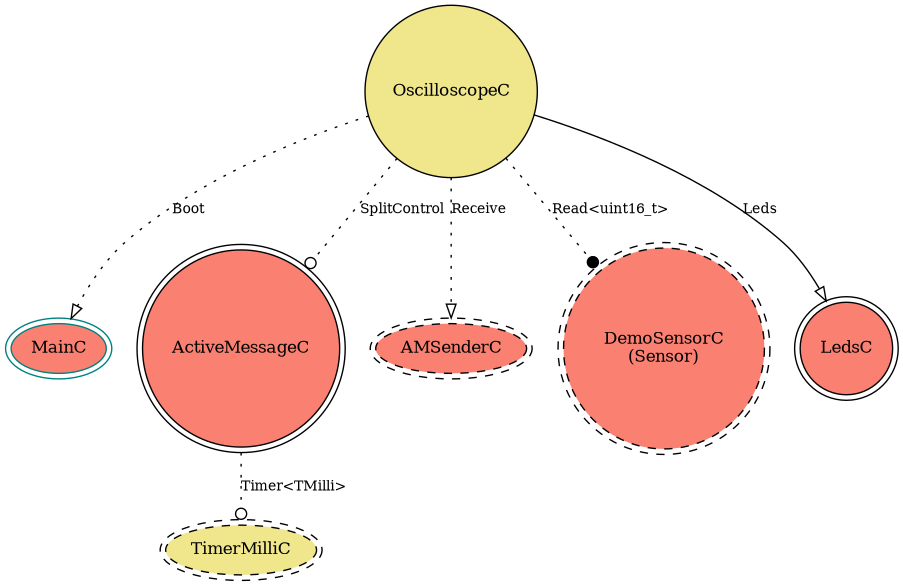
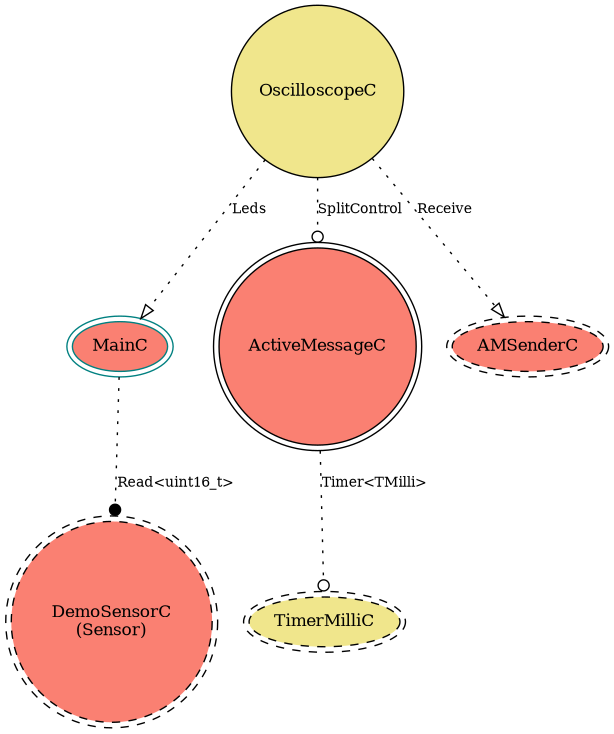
(548, 208) -> (117, 441)
(189, 210) -> (249, 210)
(846, 348) -> none
